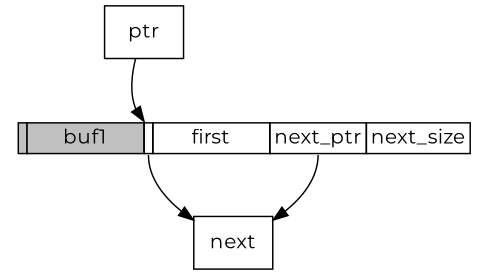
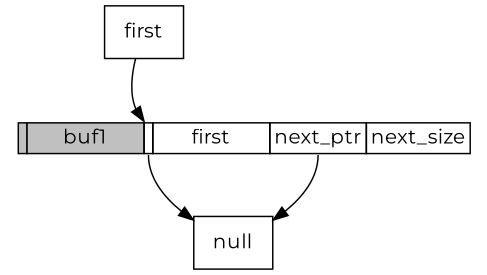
(144, 32) -> (144, 32)
(233, 243) -> (233, 243)
